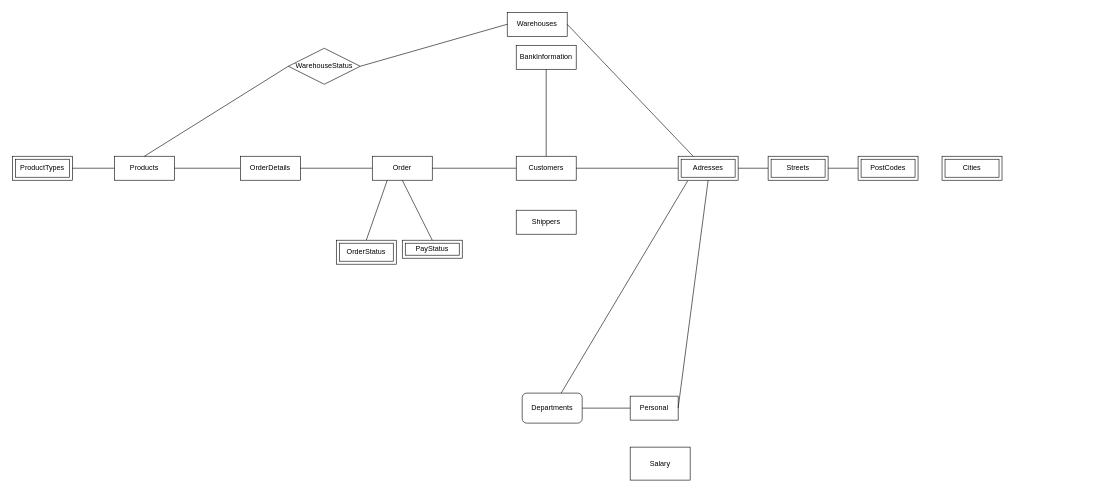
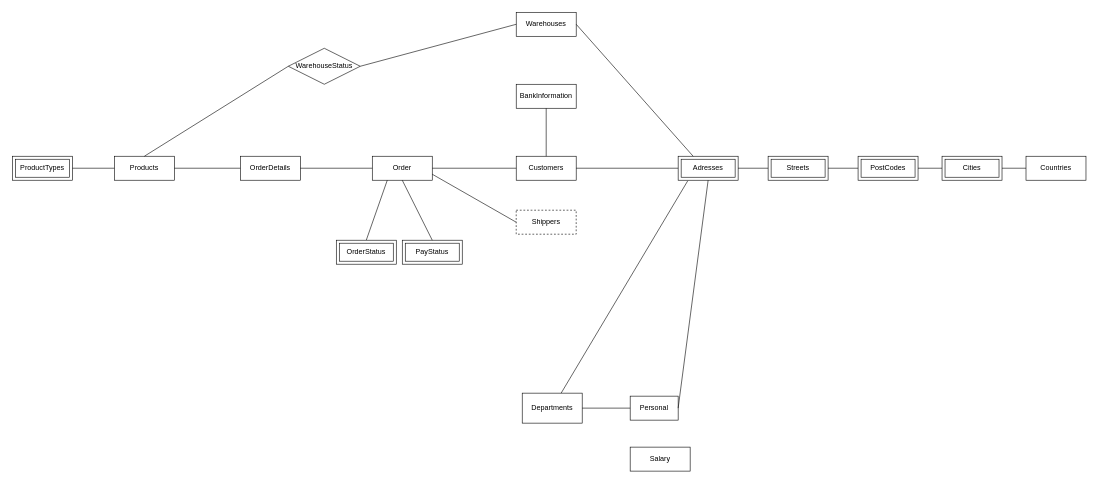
(537, 24) -> (546, 24)
(546, 57) -> (546, 96)
none -> (930, 168)
none -> (1014, 168)
none -> (1056, 168)
none -> (474, 198)
(546, 222) -> (546, 222)
(432, 249) -> (432, 252)
(552, 408) -> (552, 408)
(660, 464) -> (660, 459)
